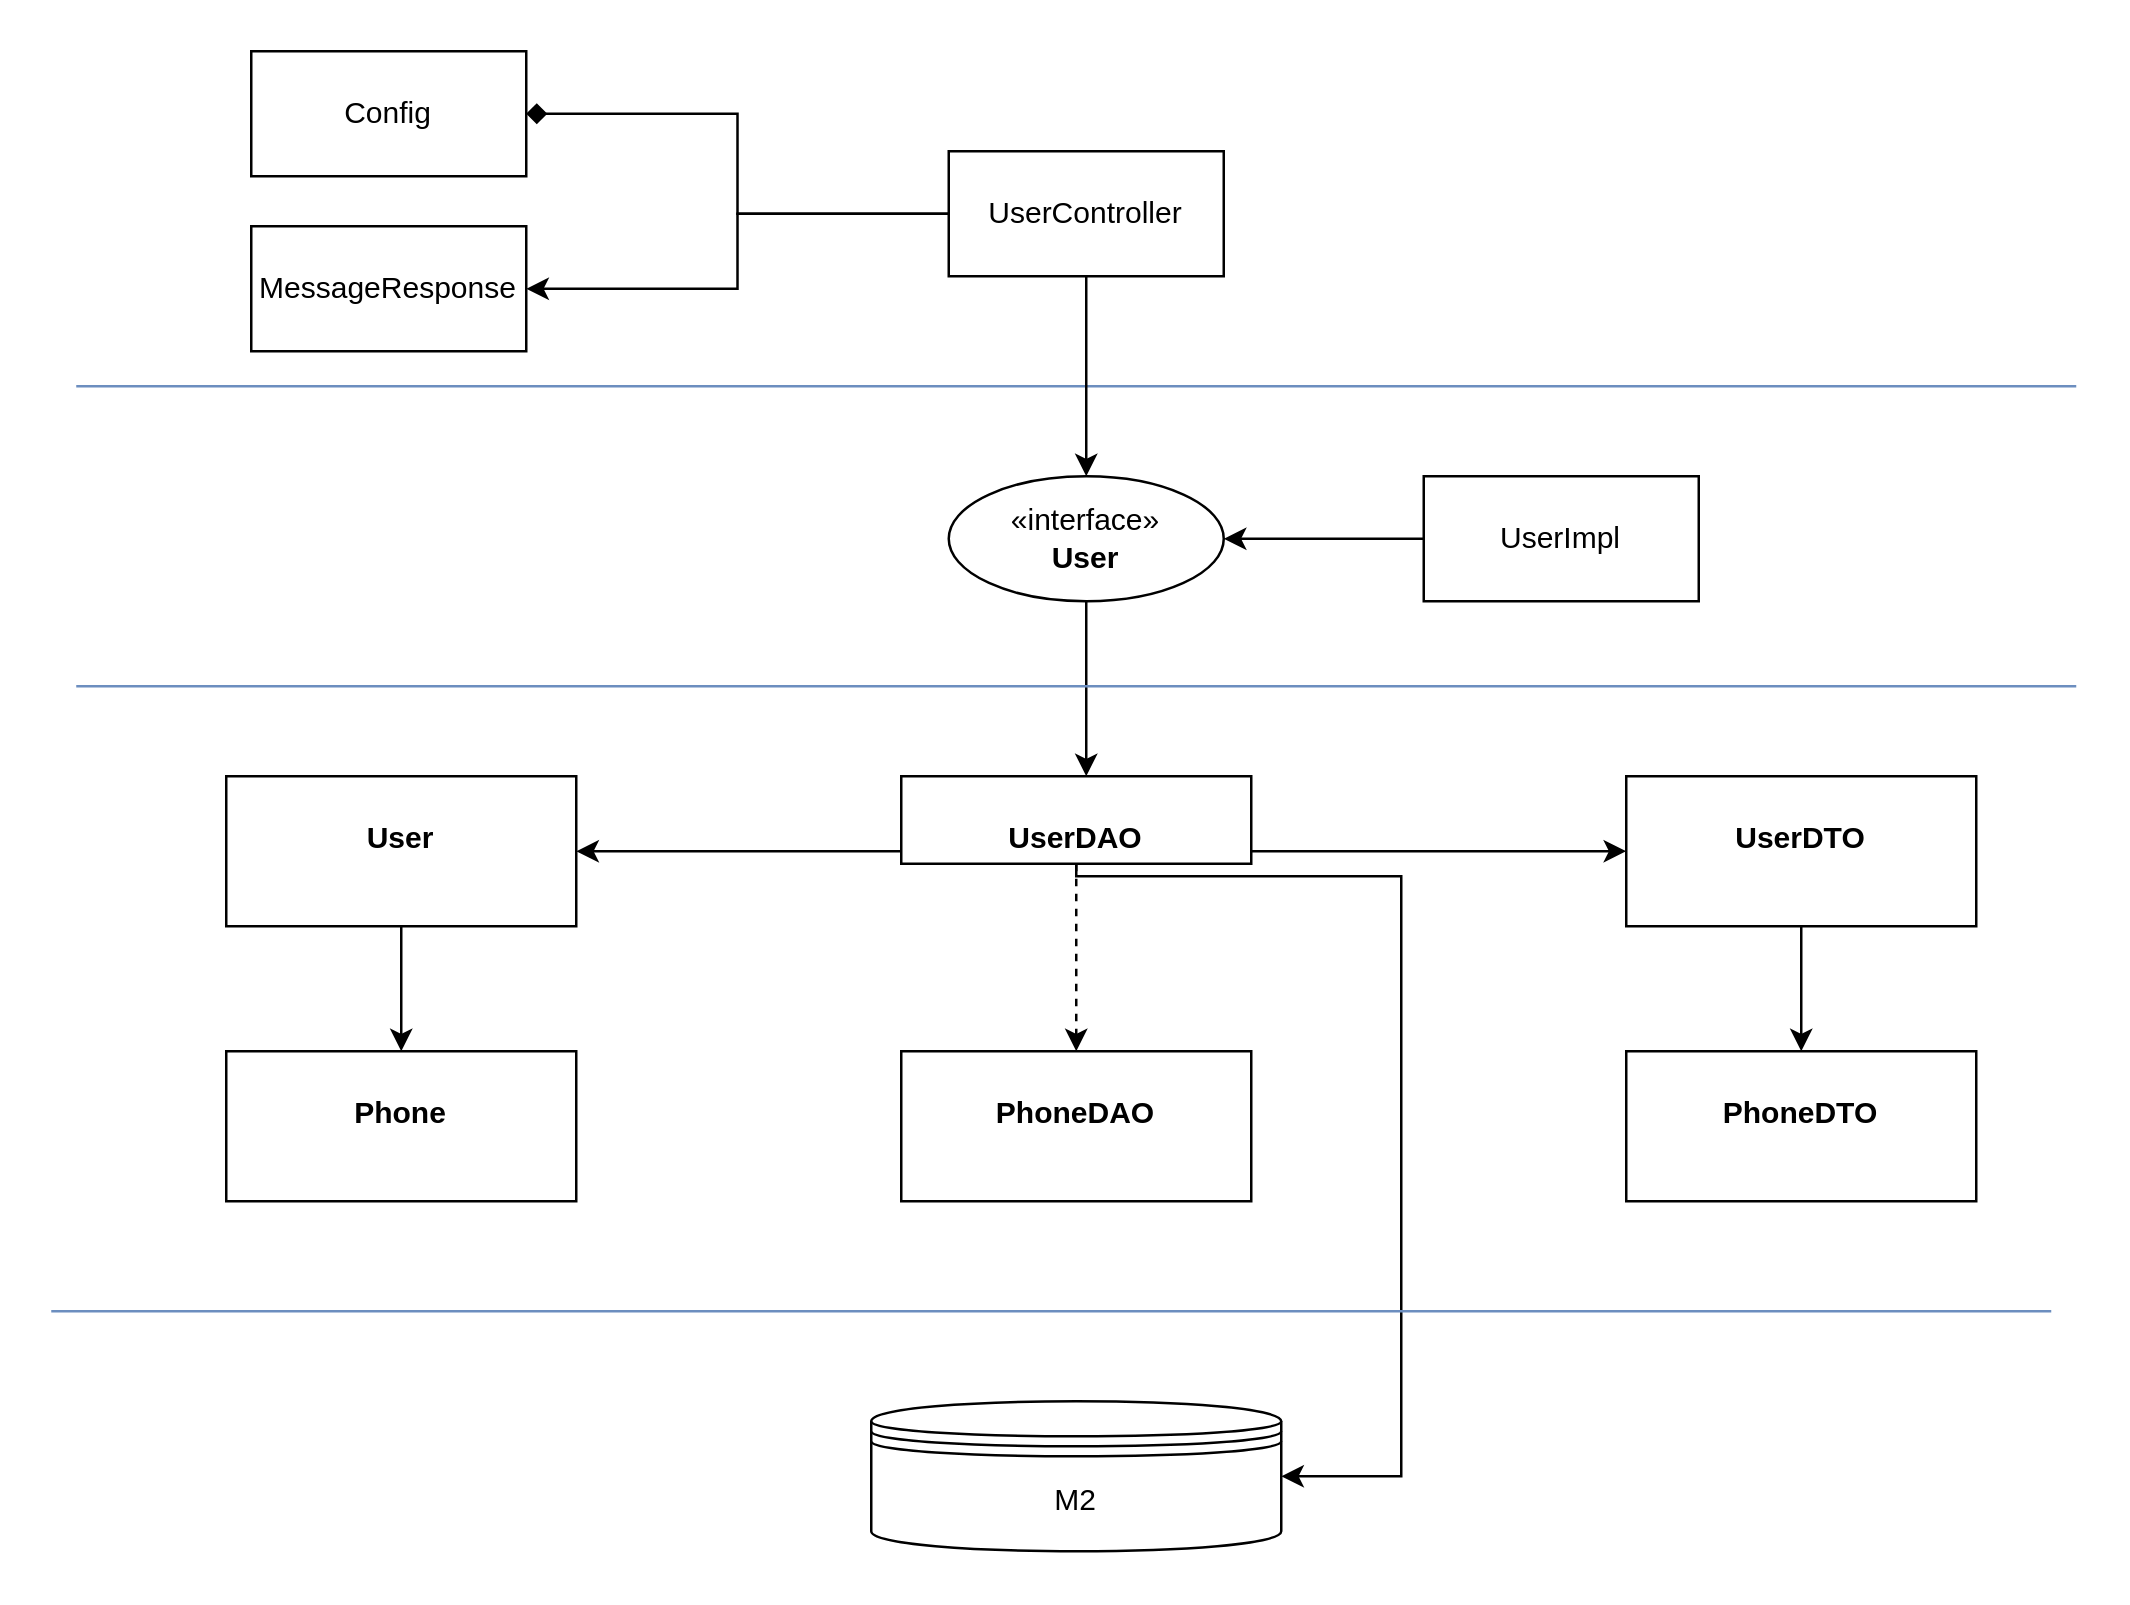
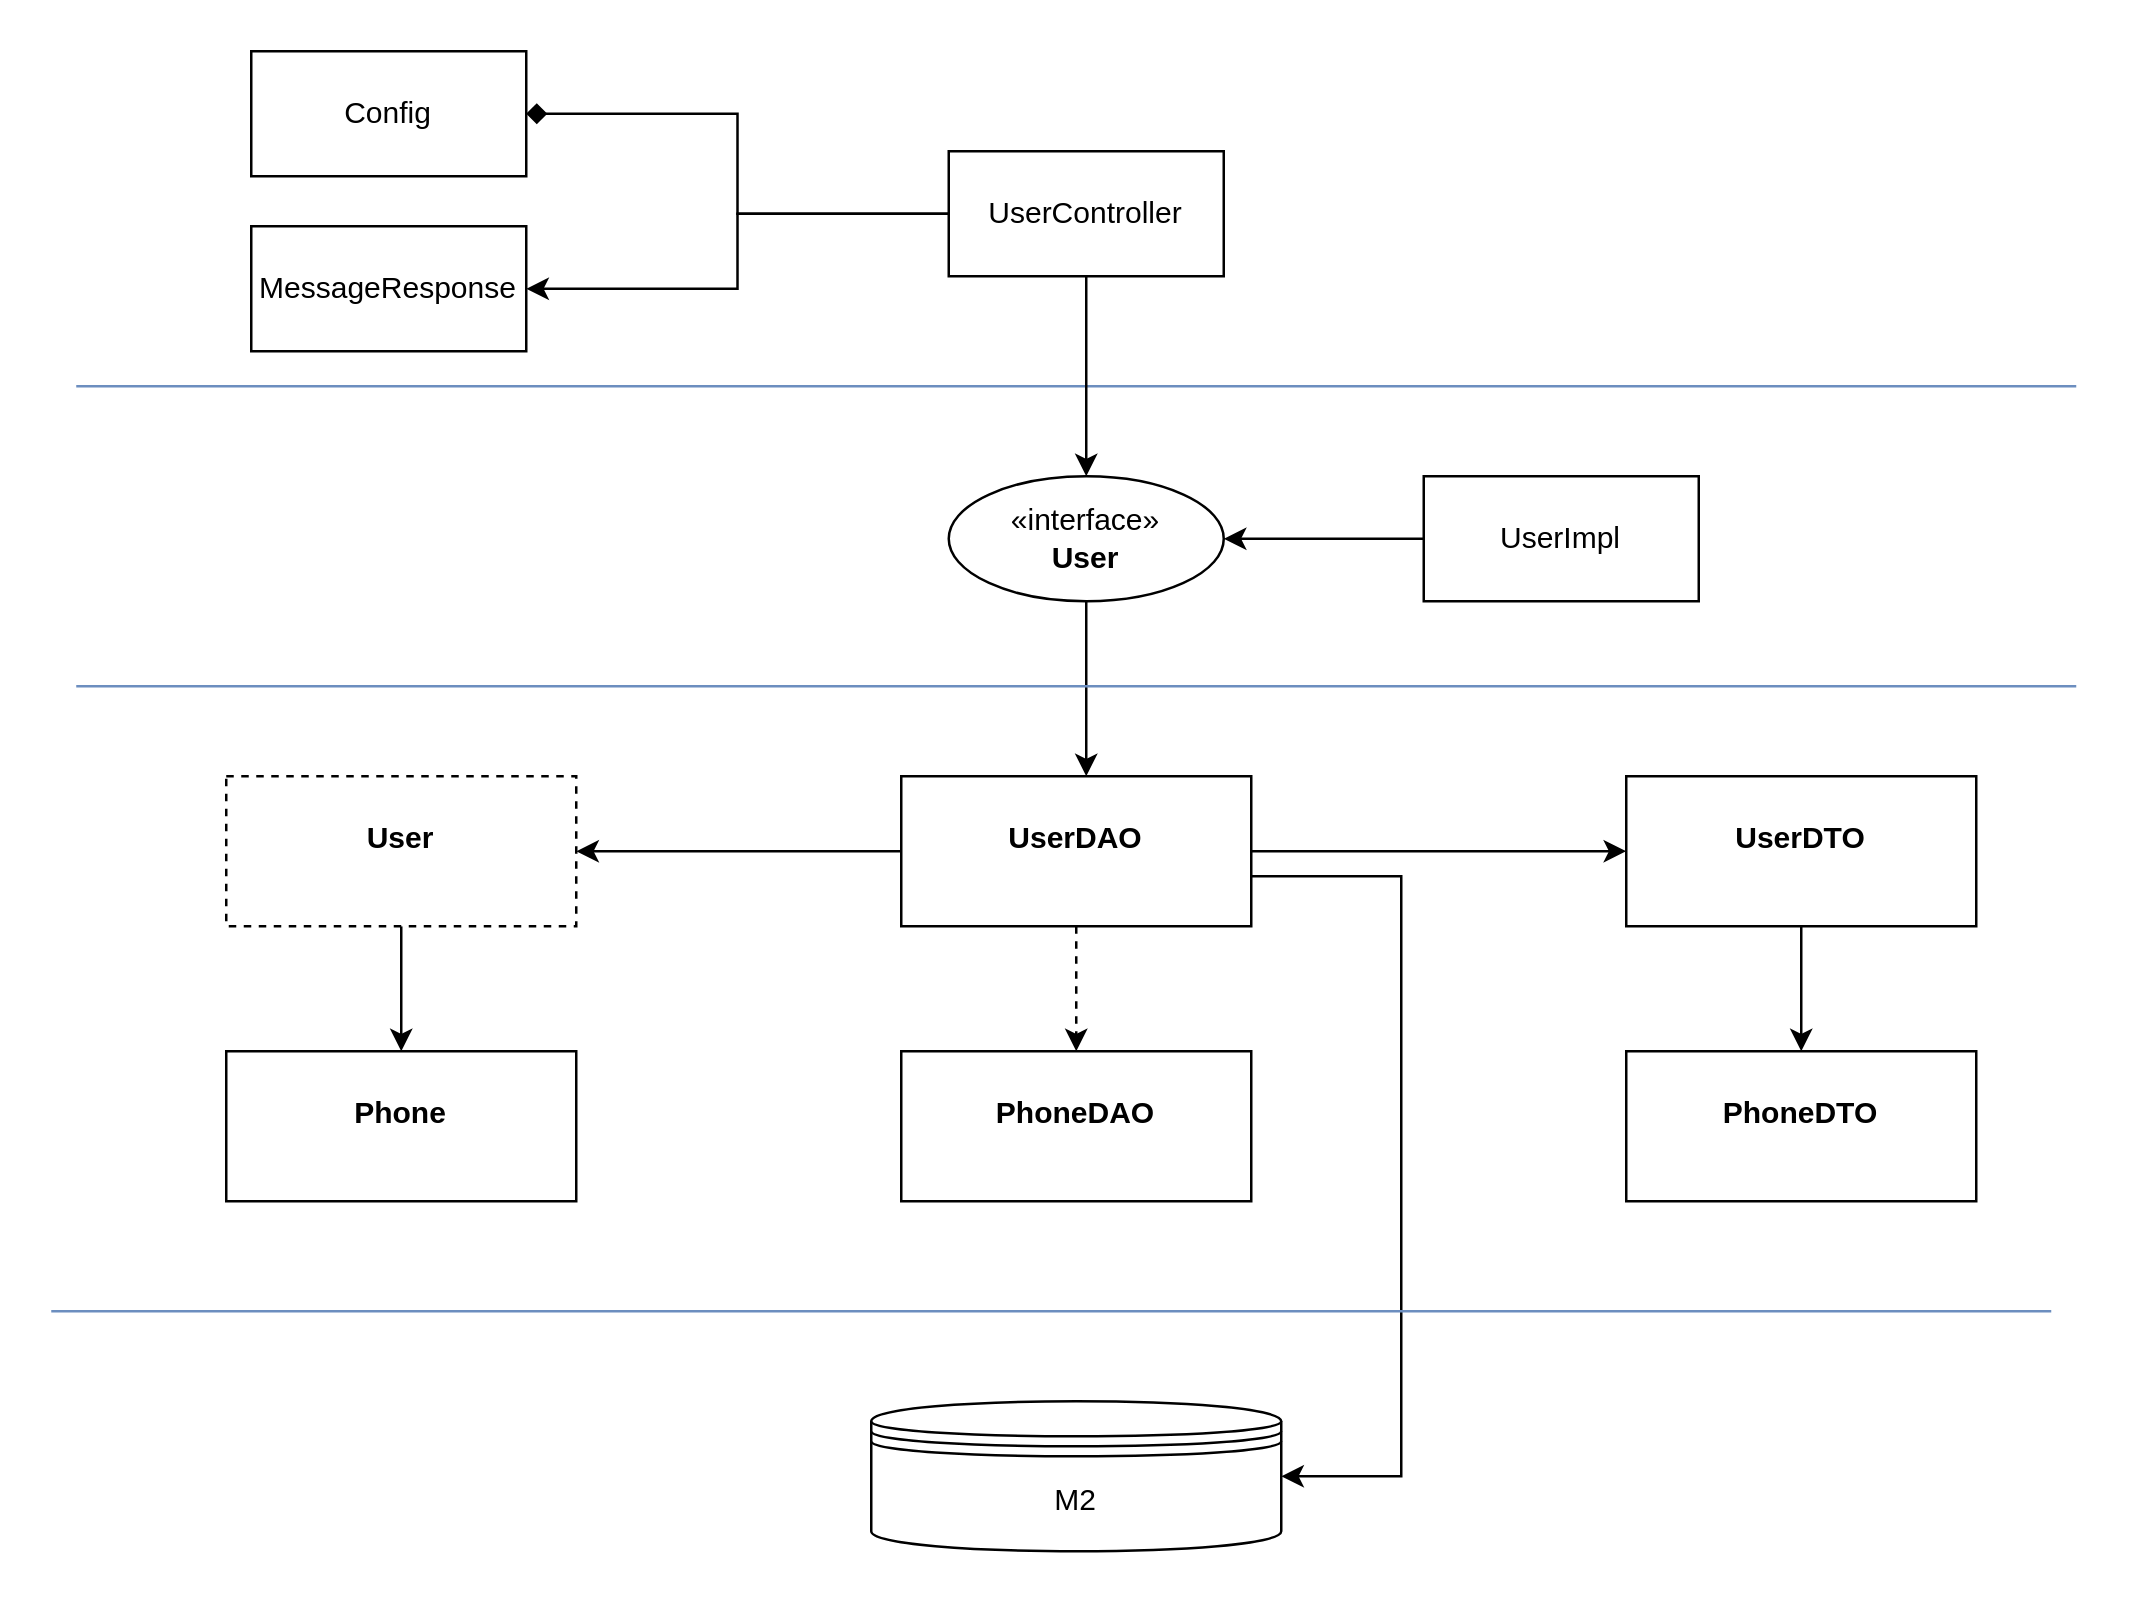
(1076, 820) -> (1076, 851)
(401, 851) -> (401, 851)
